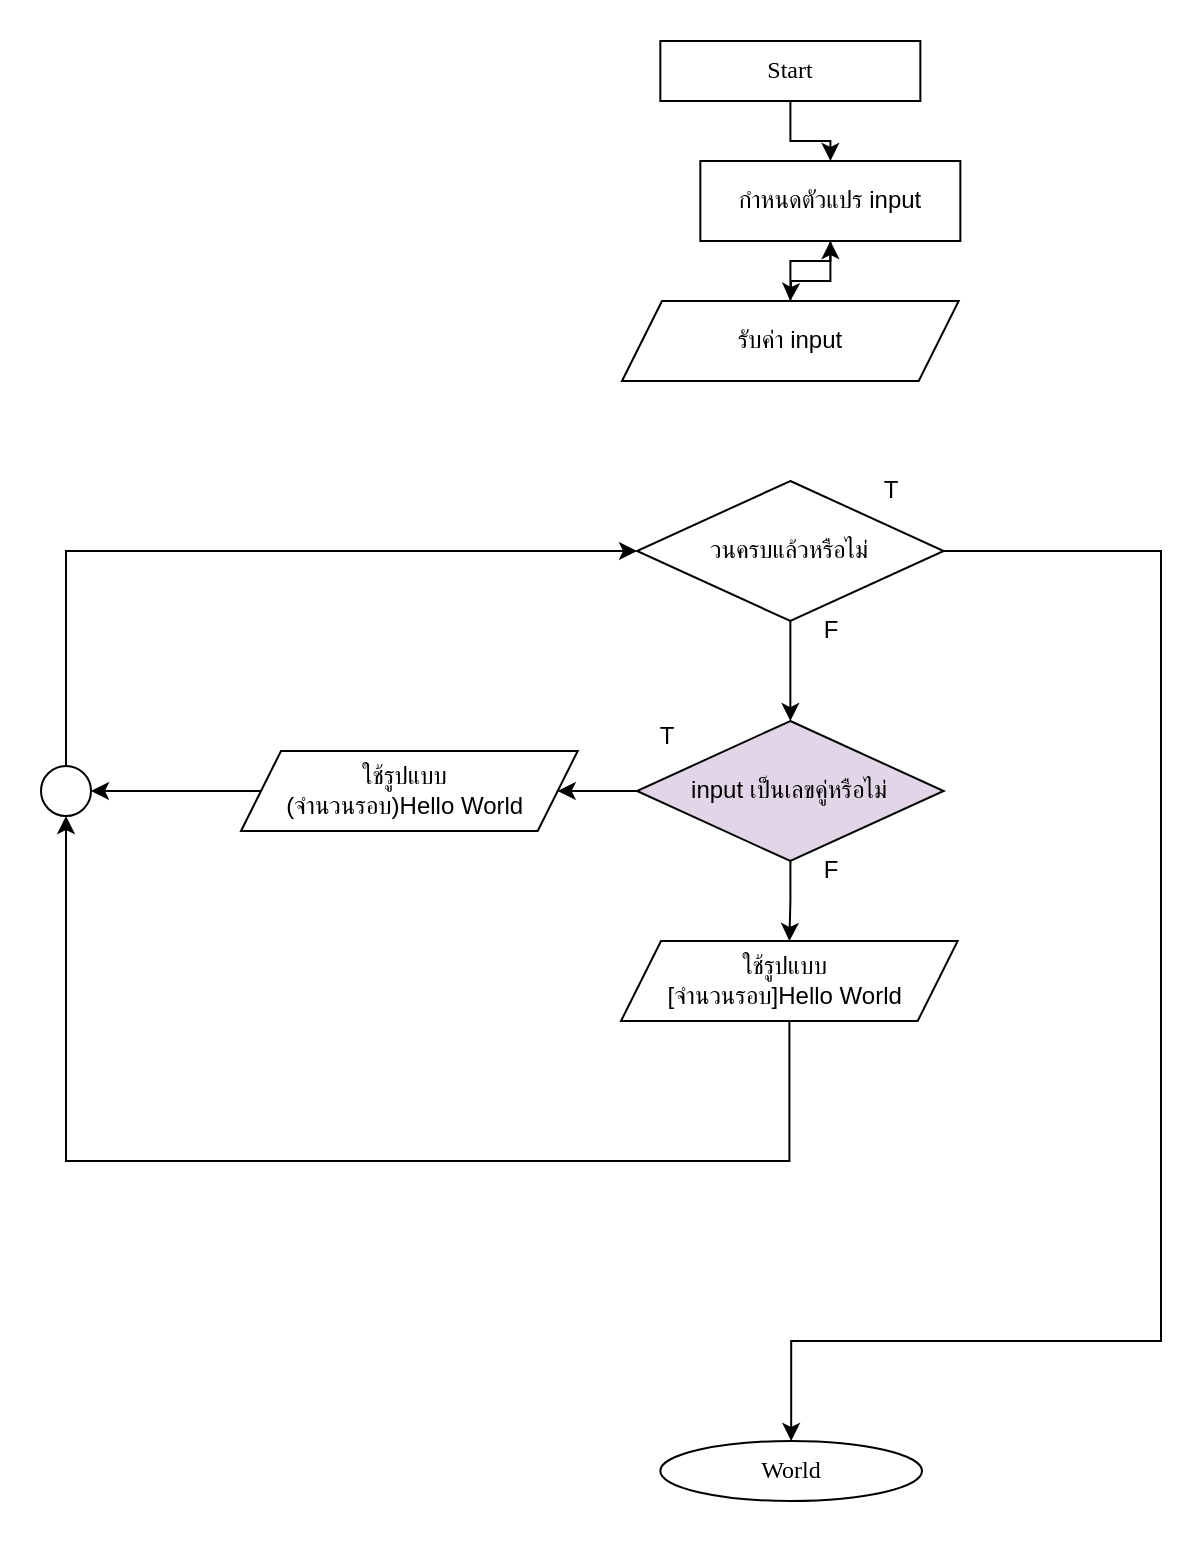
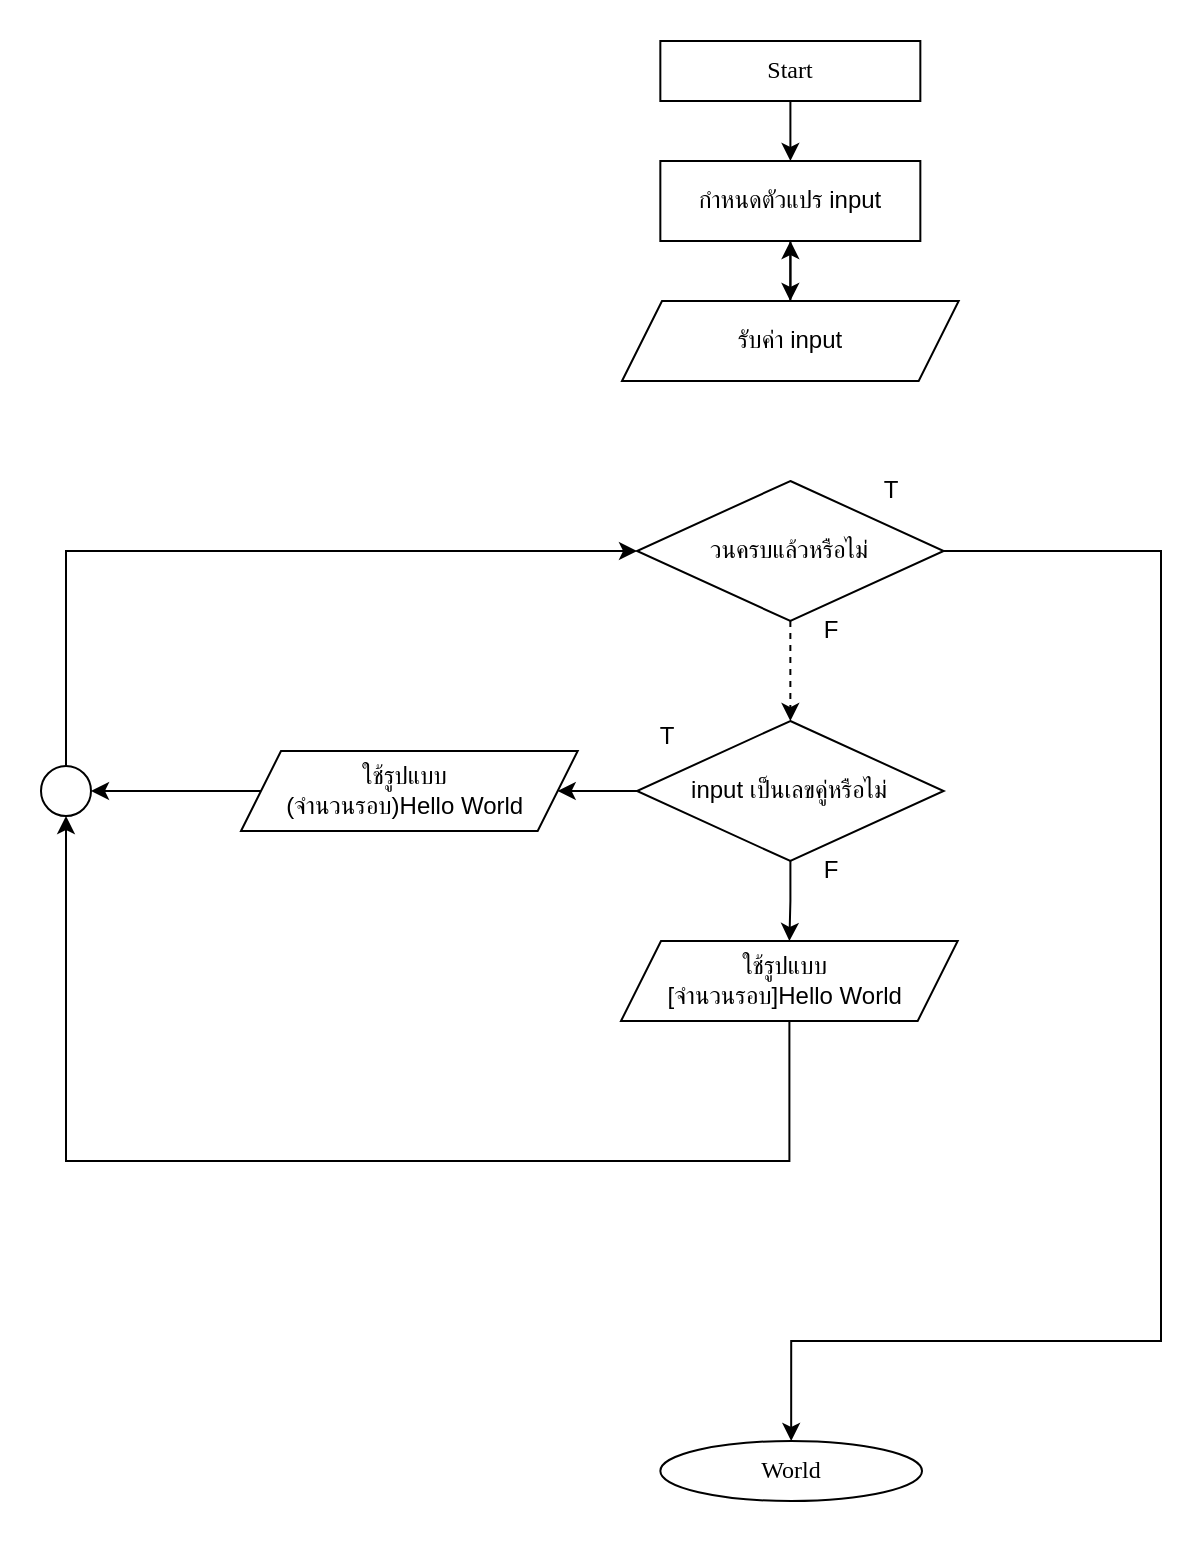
(830, 201) -> (790, 201)
(790, 665) -> (790, 665)
(790, 791) -> (790, 791)
